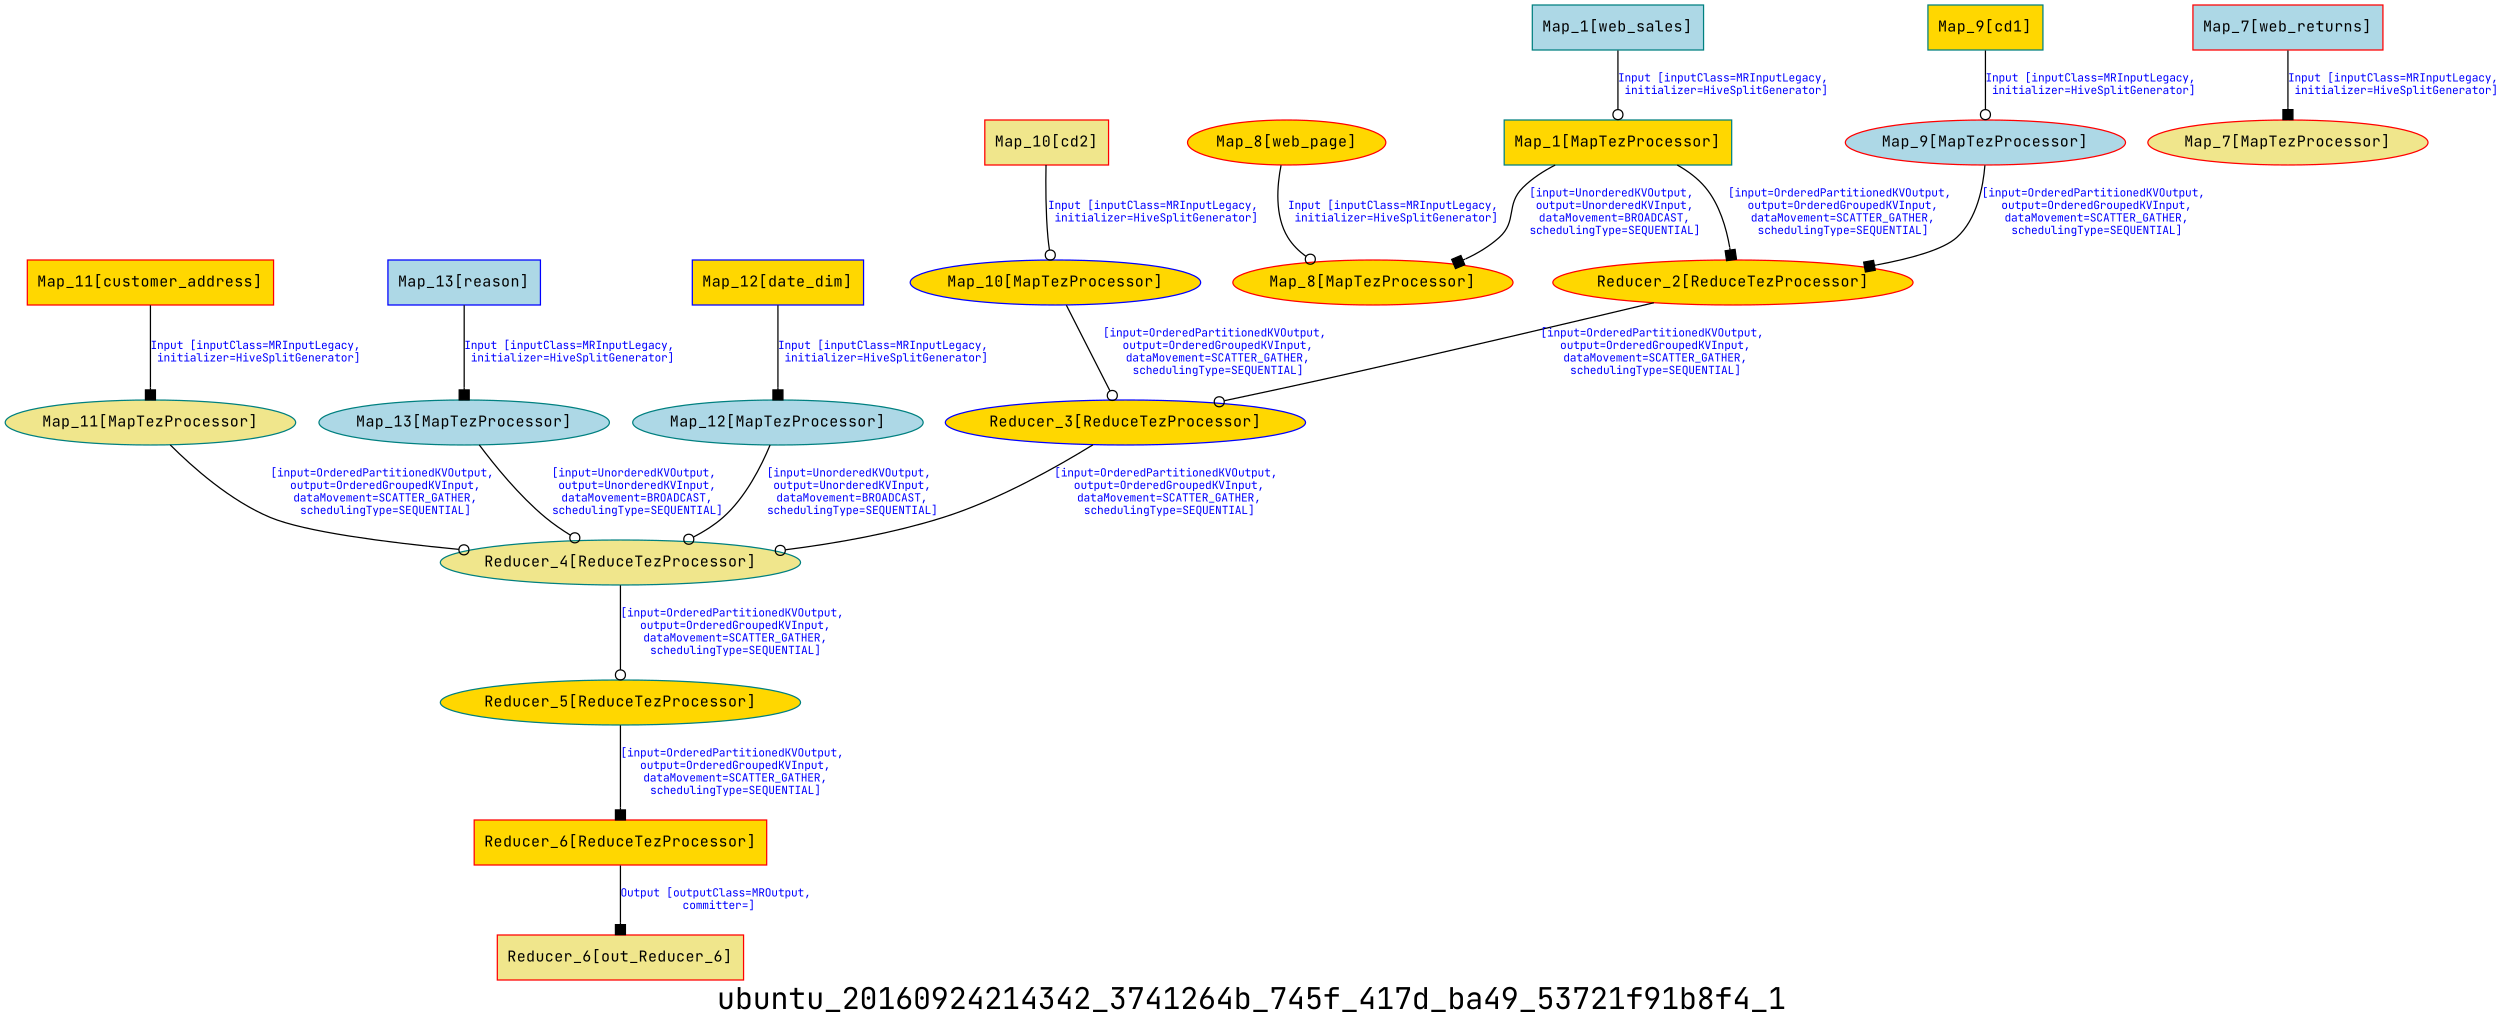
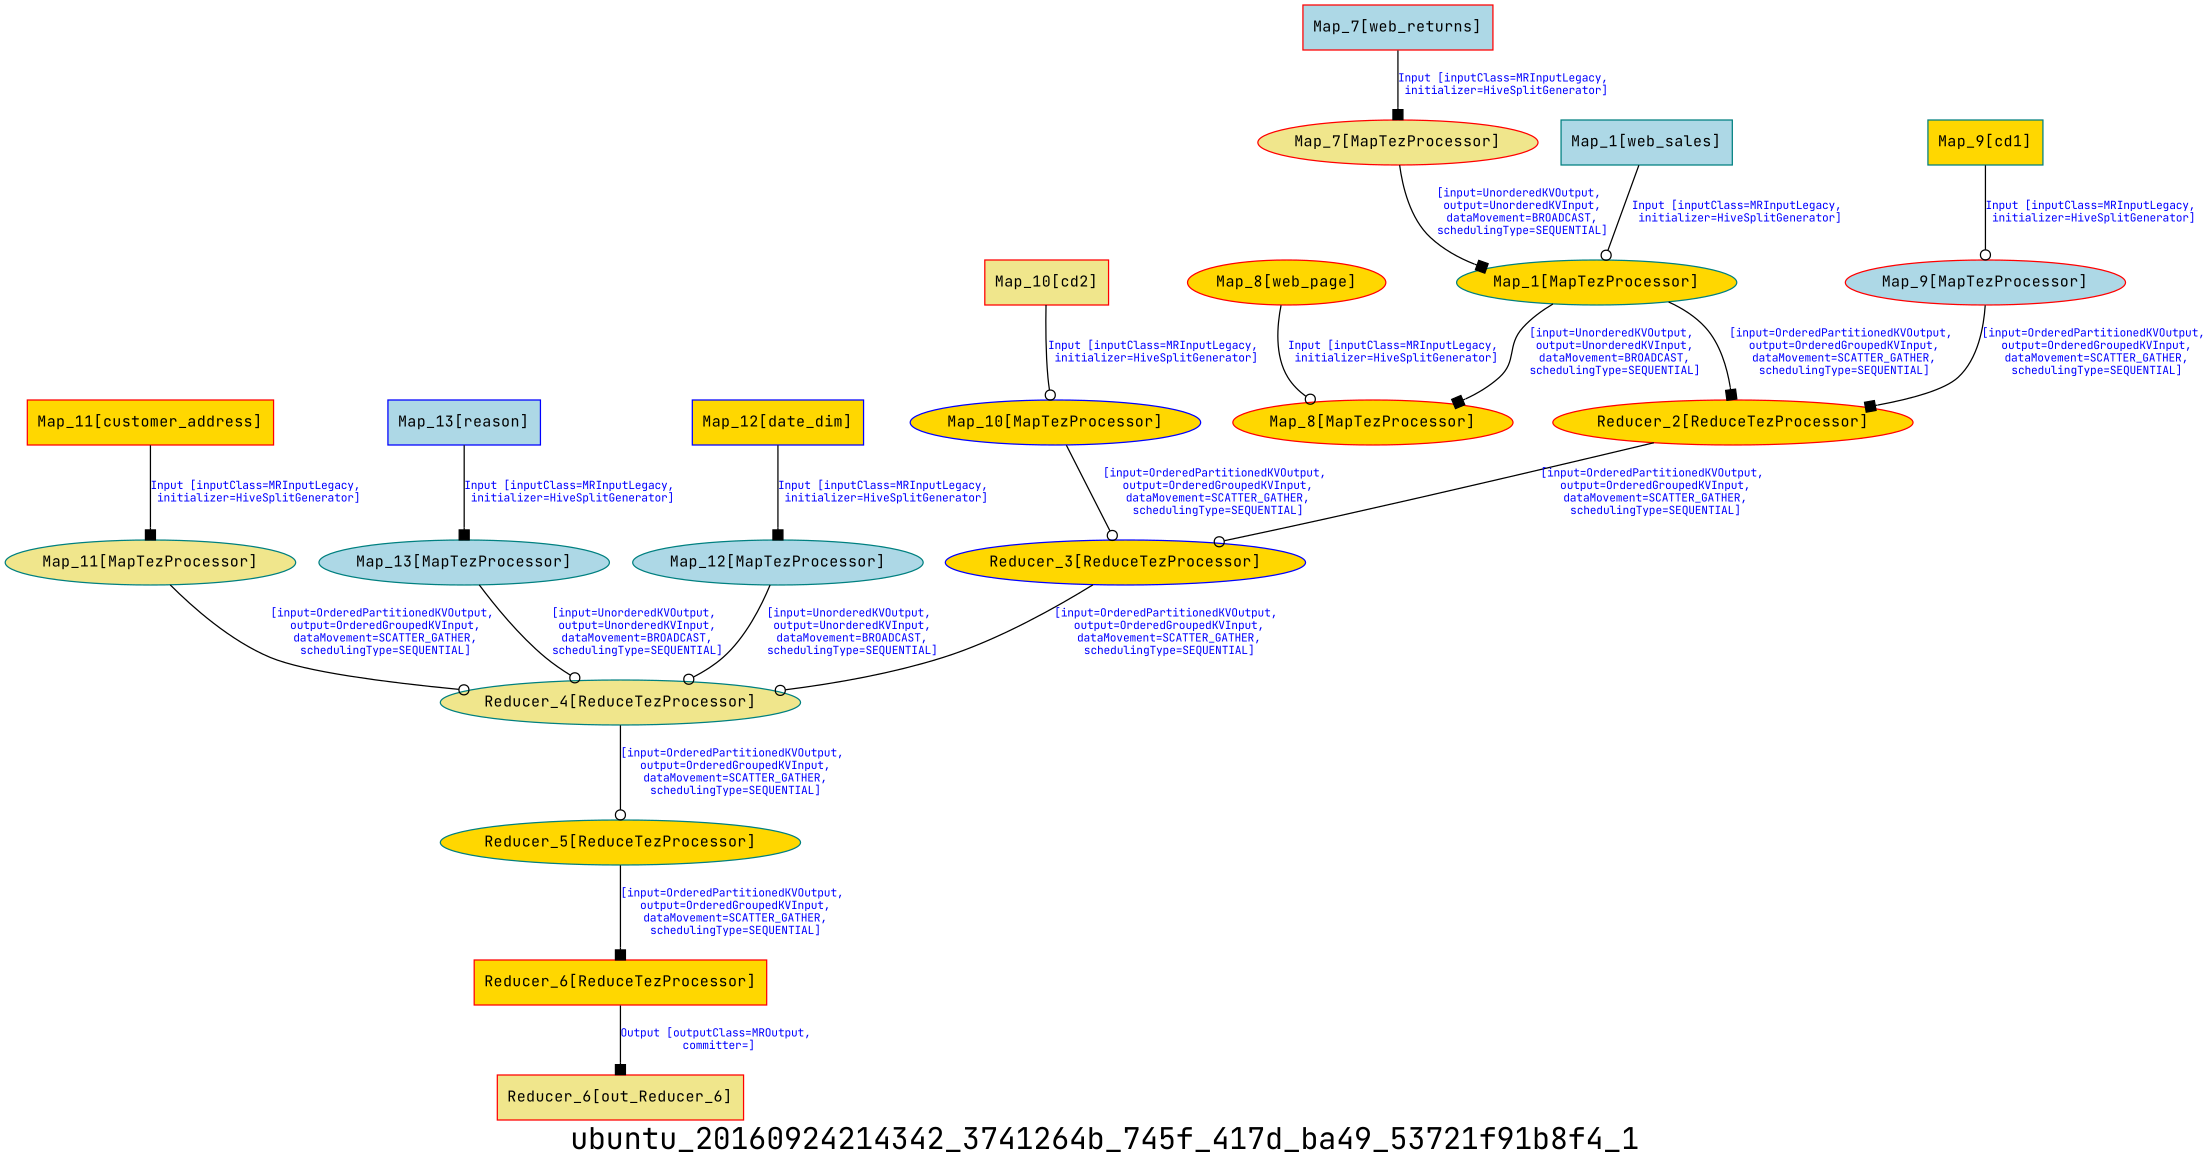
(1618, 142) -> (1597, 282)
none -> (1421, 227)
